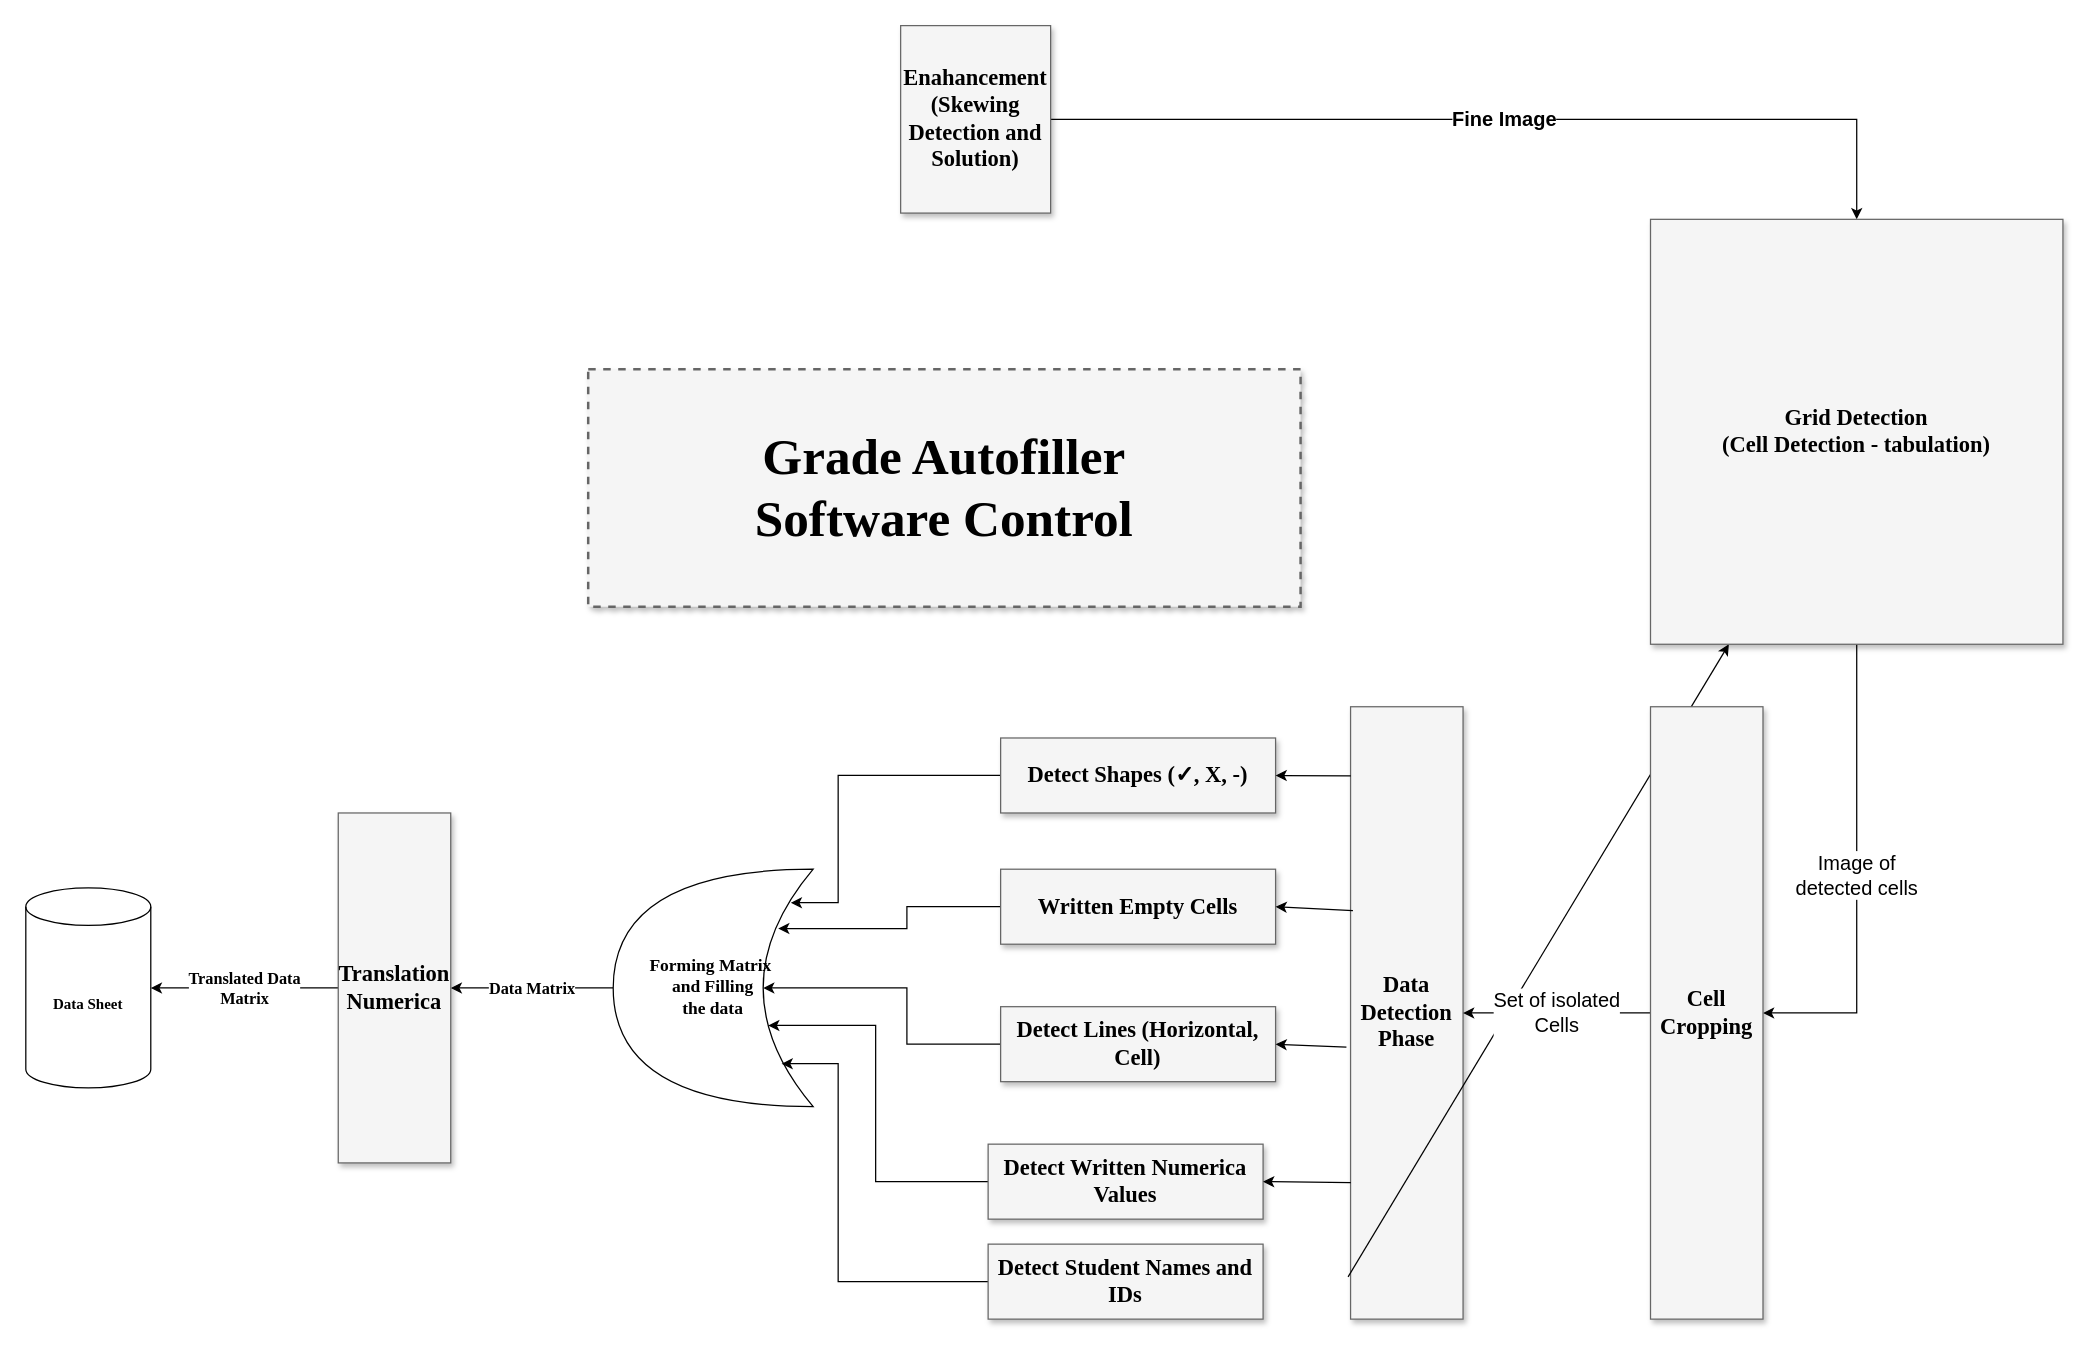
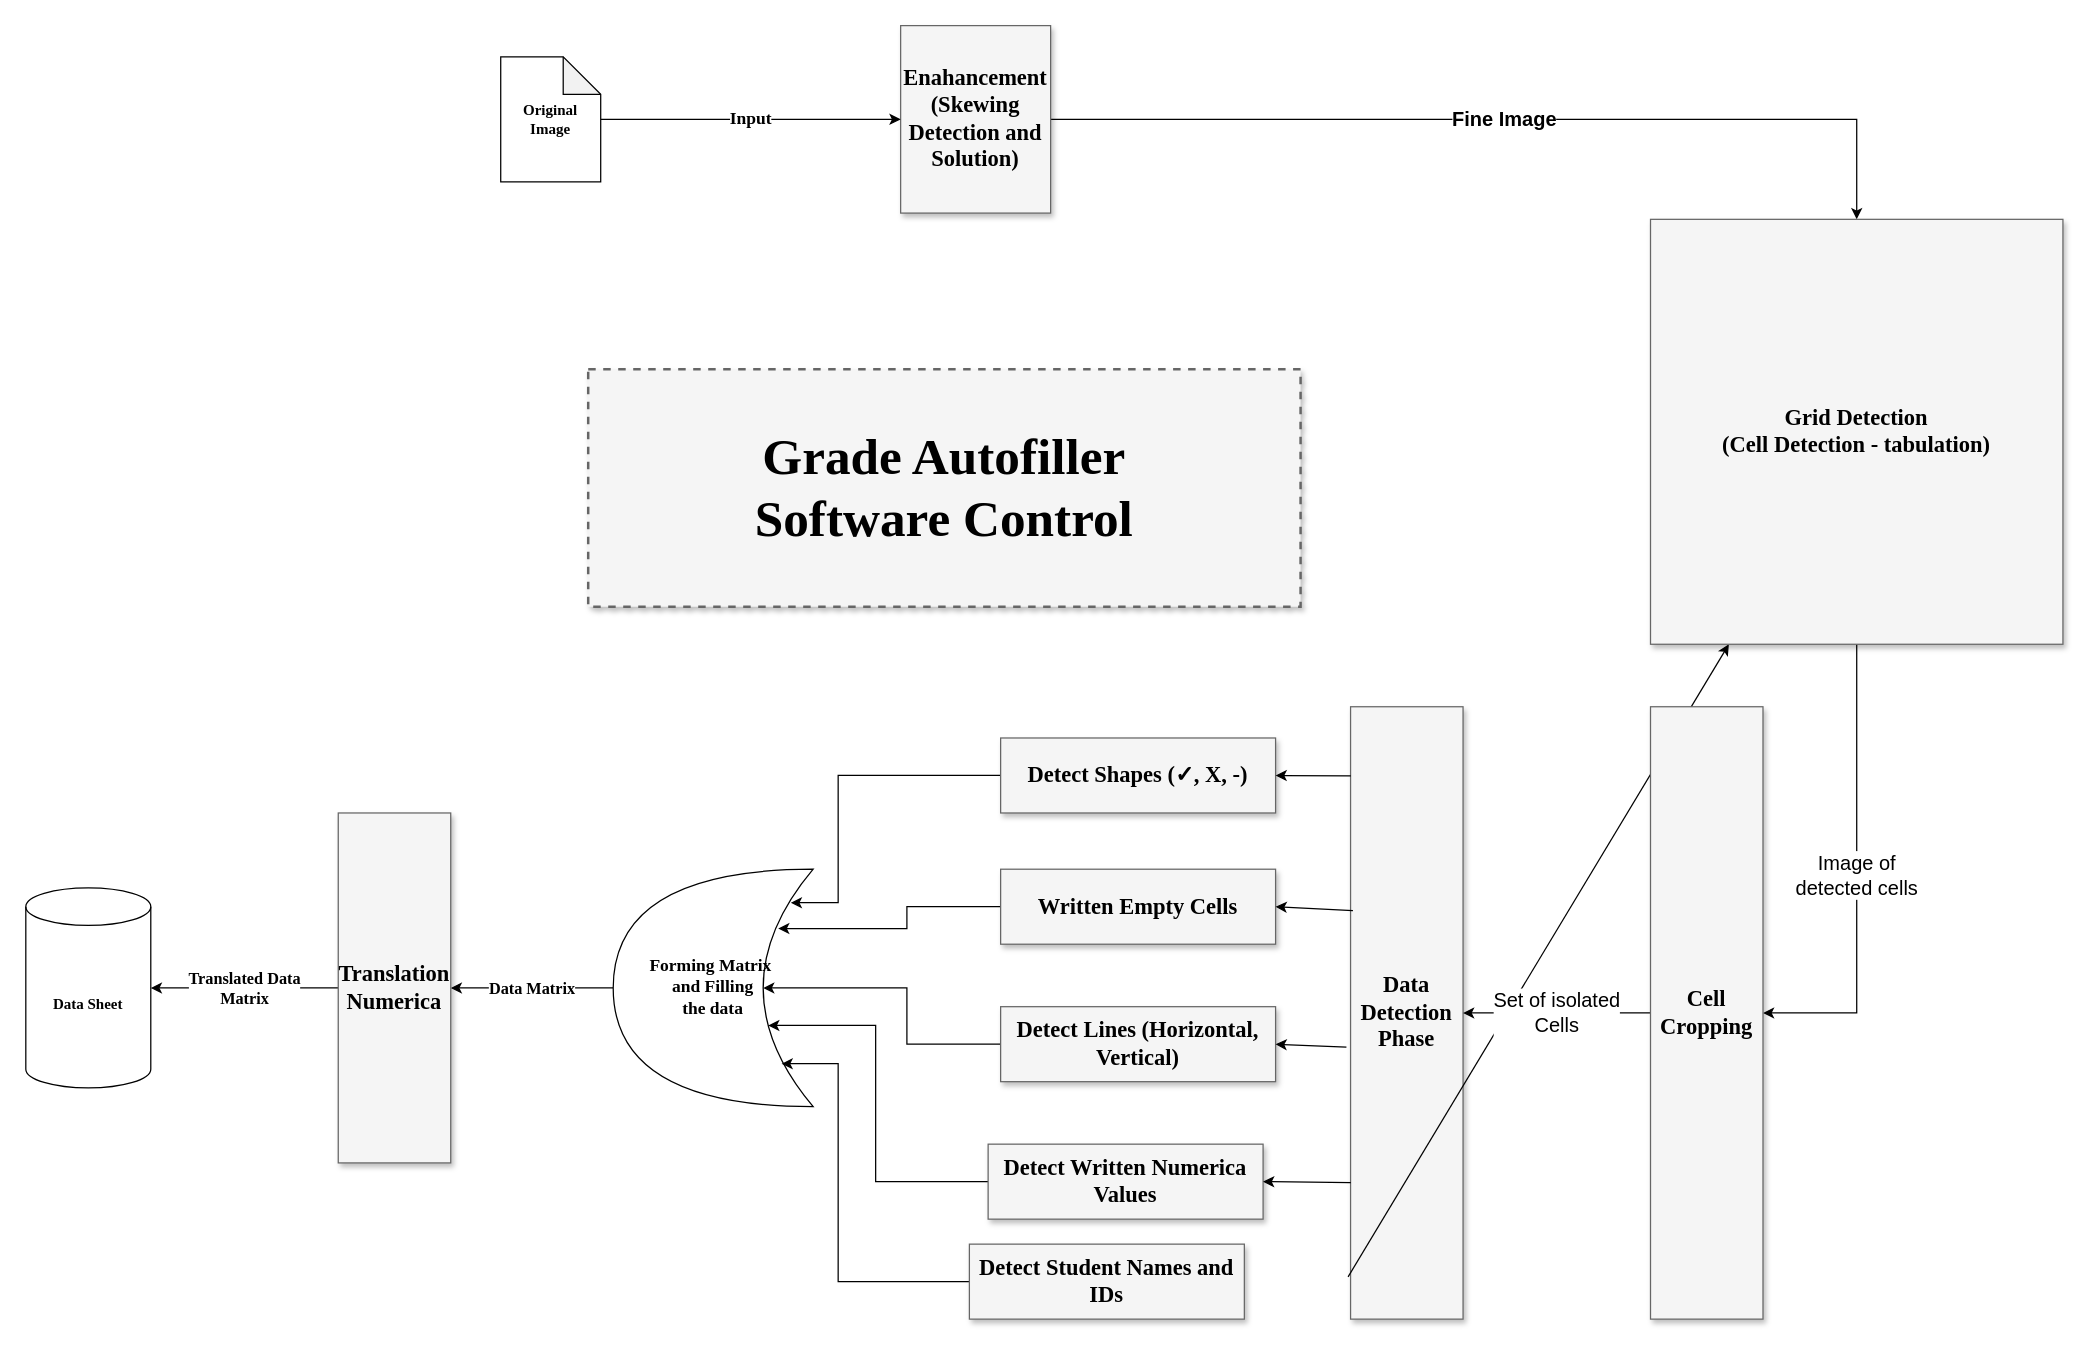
none -> (551, 119)
none -> (747, 119)
(1138, 1044) -> (1138, 1044)
(1126, 1282) -> (1107, 1282)
